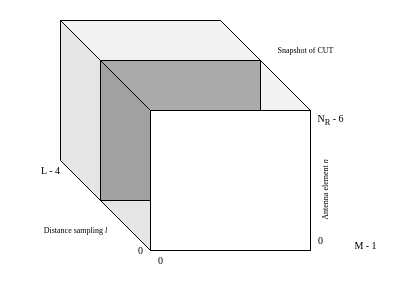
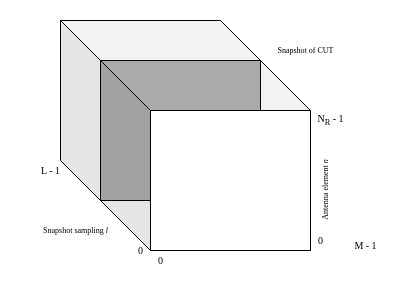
(331, 121) -> (331, 121)
(51, 171) -> (51, 171)
(76, 231) -> (76, 231)
